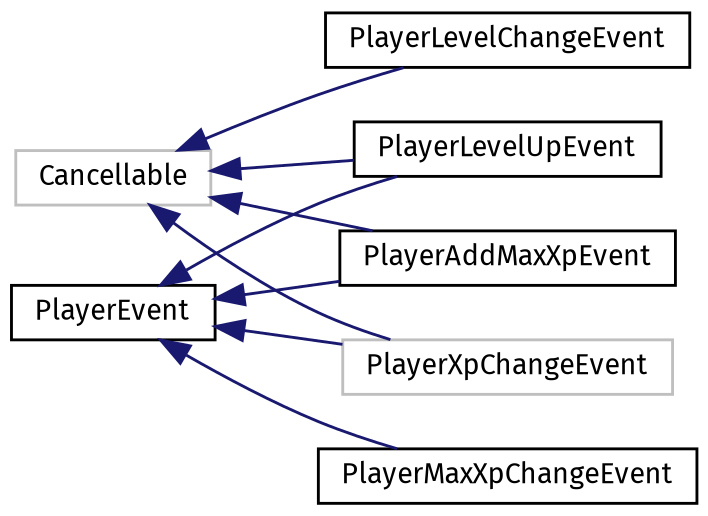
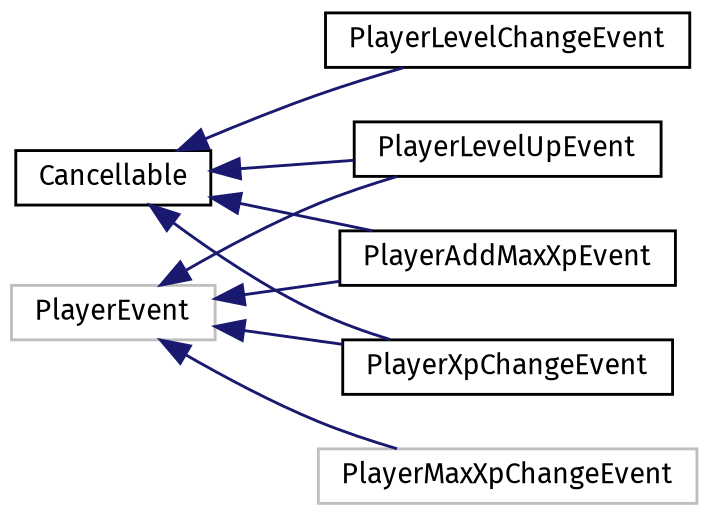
(113, 178) -> (113, 178)
(113, 313) -> (113, 313)
(508, 367) -> (508, 367)
(508, 476) -> (508, 476)
